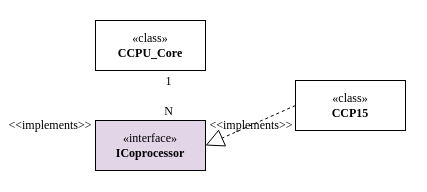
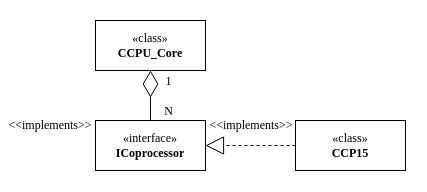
(351, 106) -> (351, 146)
none -> (151, 108)
(151, 146) -> (151, 146)
